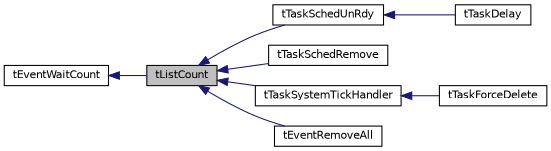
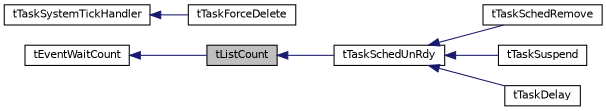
none -> (543, 55)
(248, 66) -> (471, 34)
(242, 84) -> none
(328, 136) -> none
